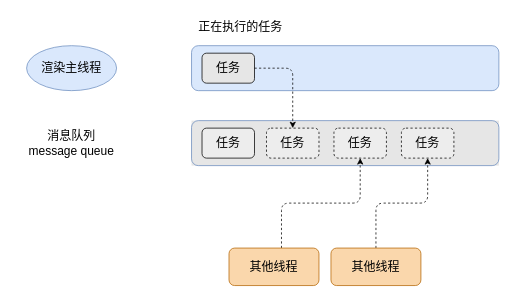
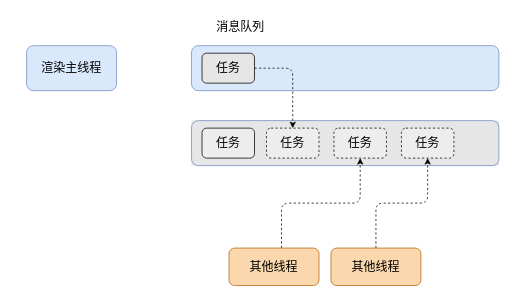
(241, 27) -> (241, 27)
(72, 68) -> (72, 68)
(72, 143) -> none
